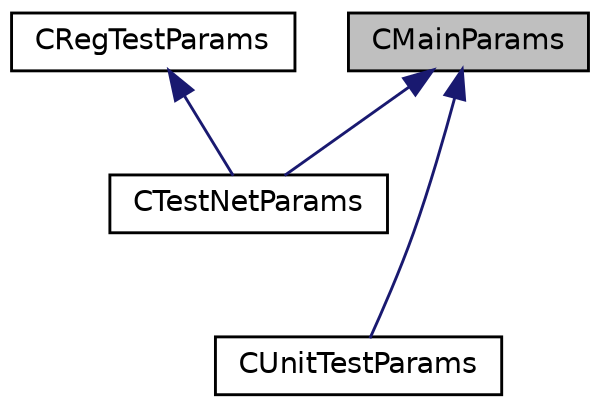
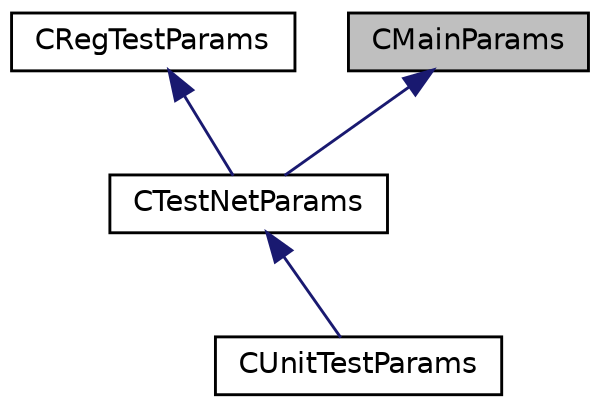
(418, 220) -> (312, 297)
